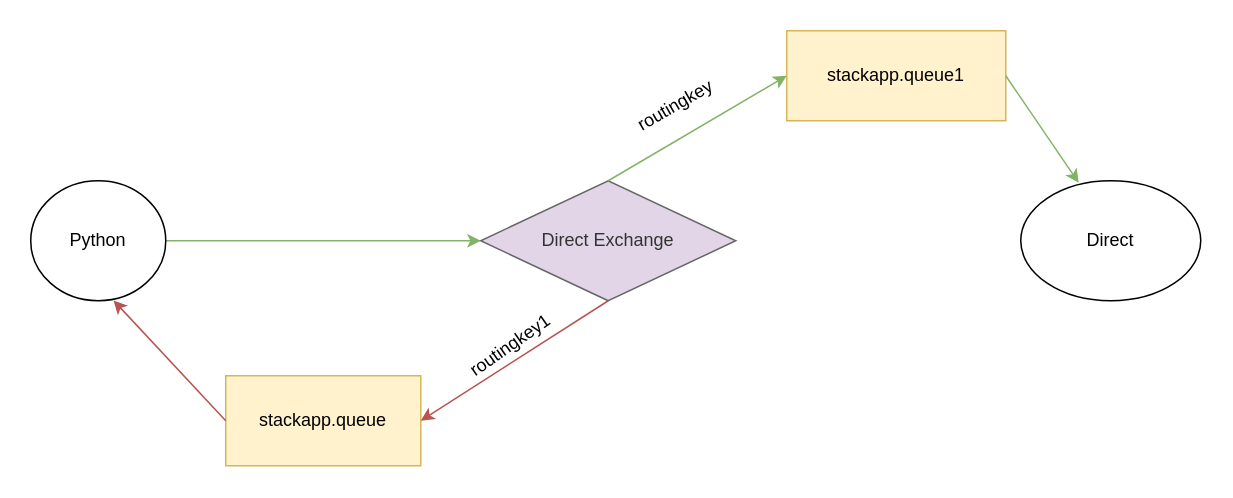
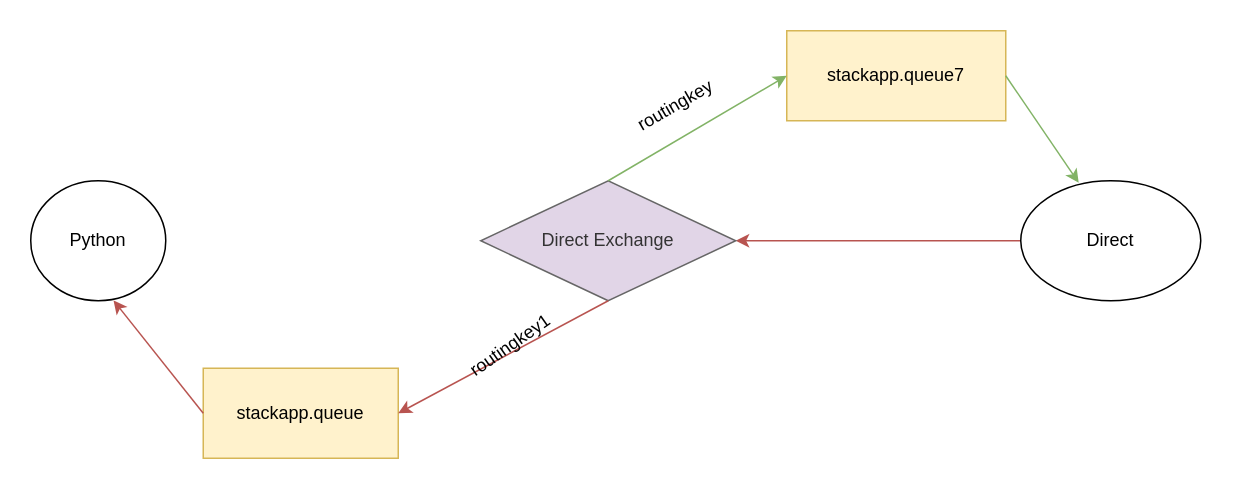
(896, 76) -> (896, 76)
(318, 241) -> none
none -> (884, 241)
(323, 421) -> (301, 413)
